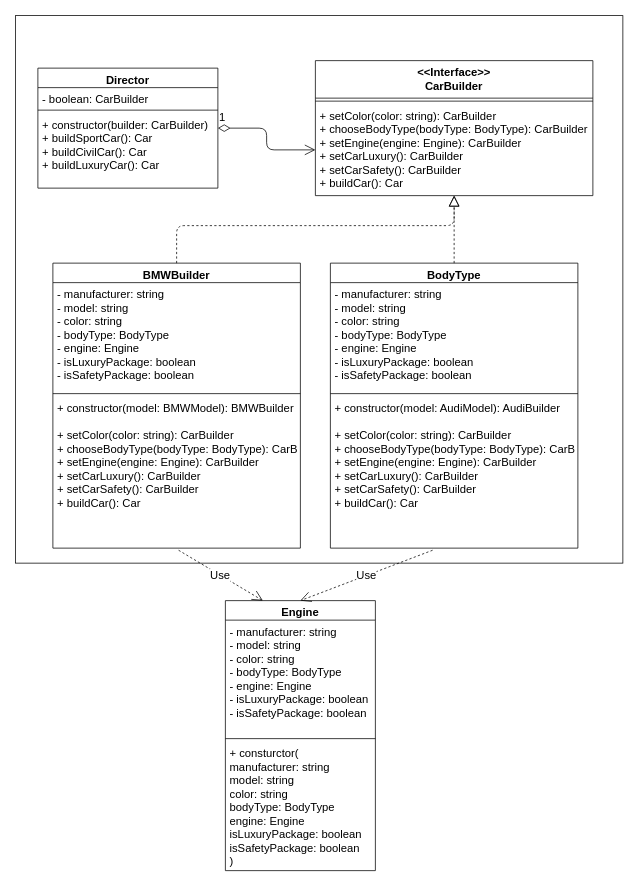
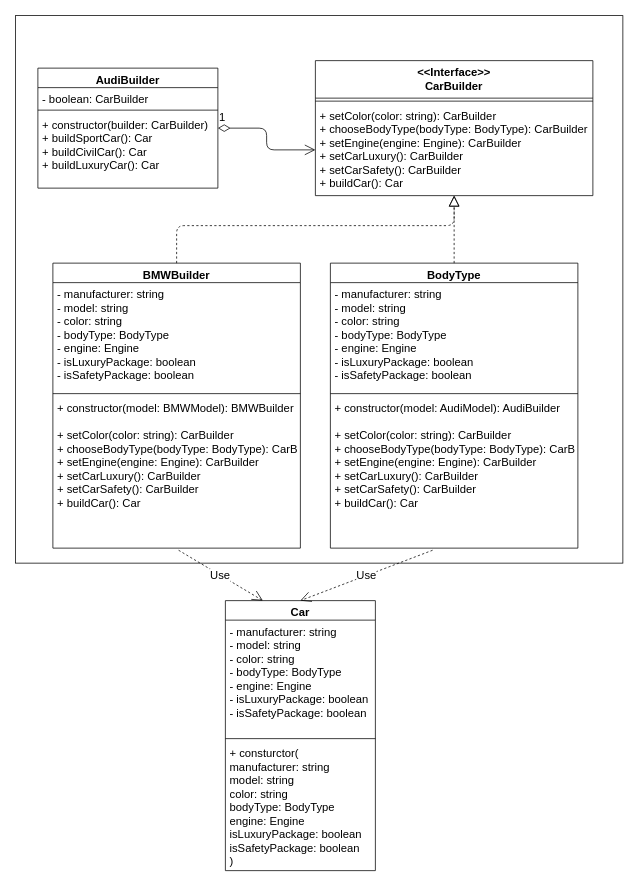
(128, 80) -> (128, 80)
(300, 612) -> (300, 612)
